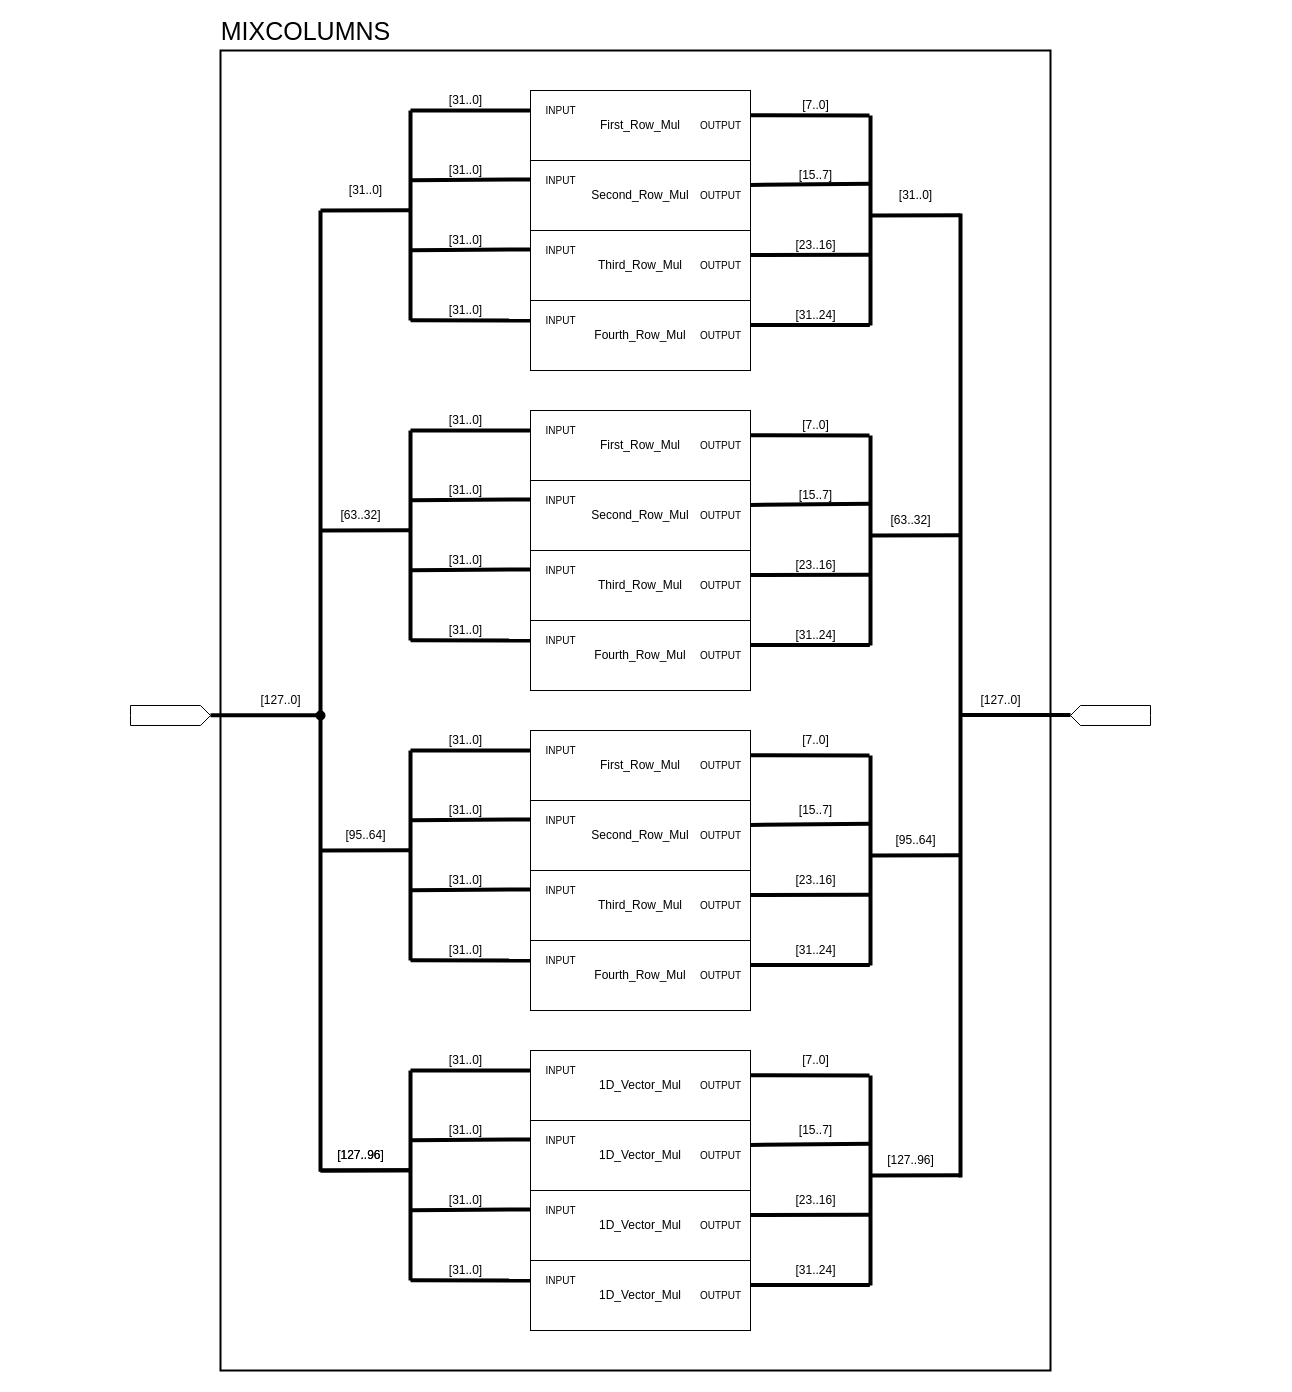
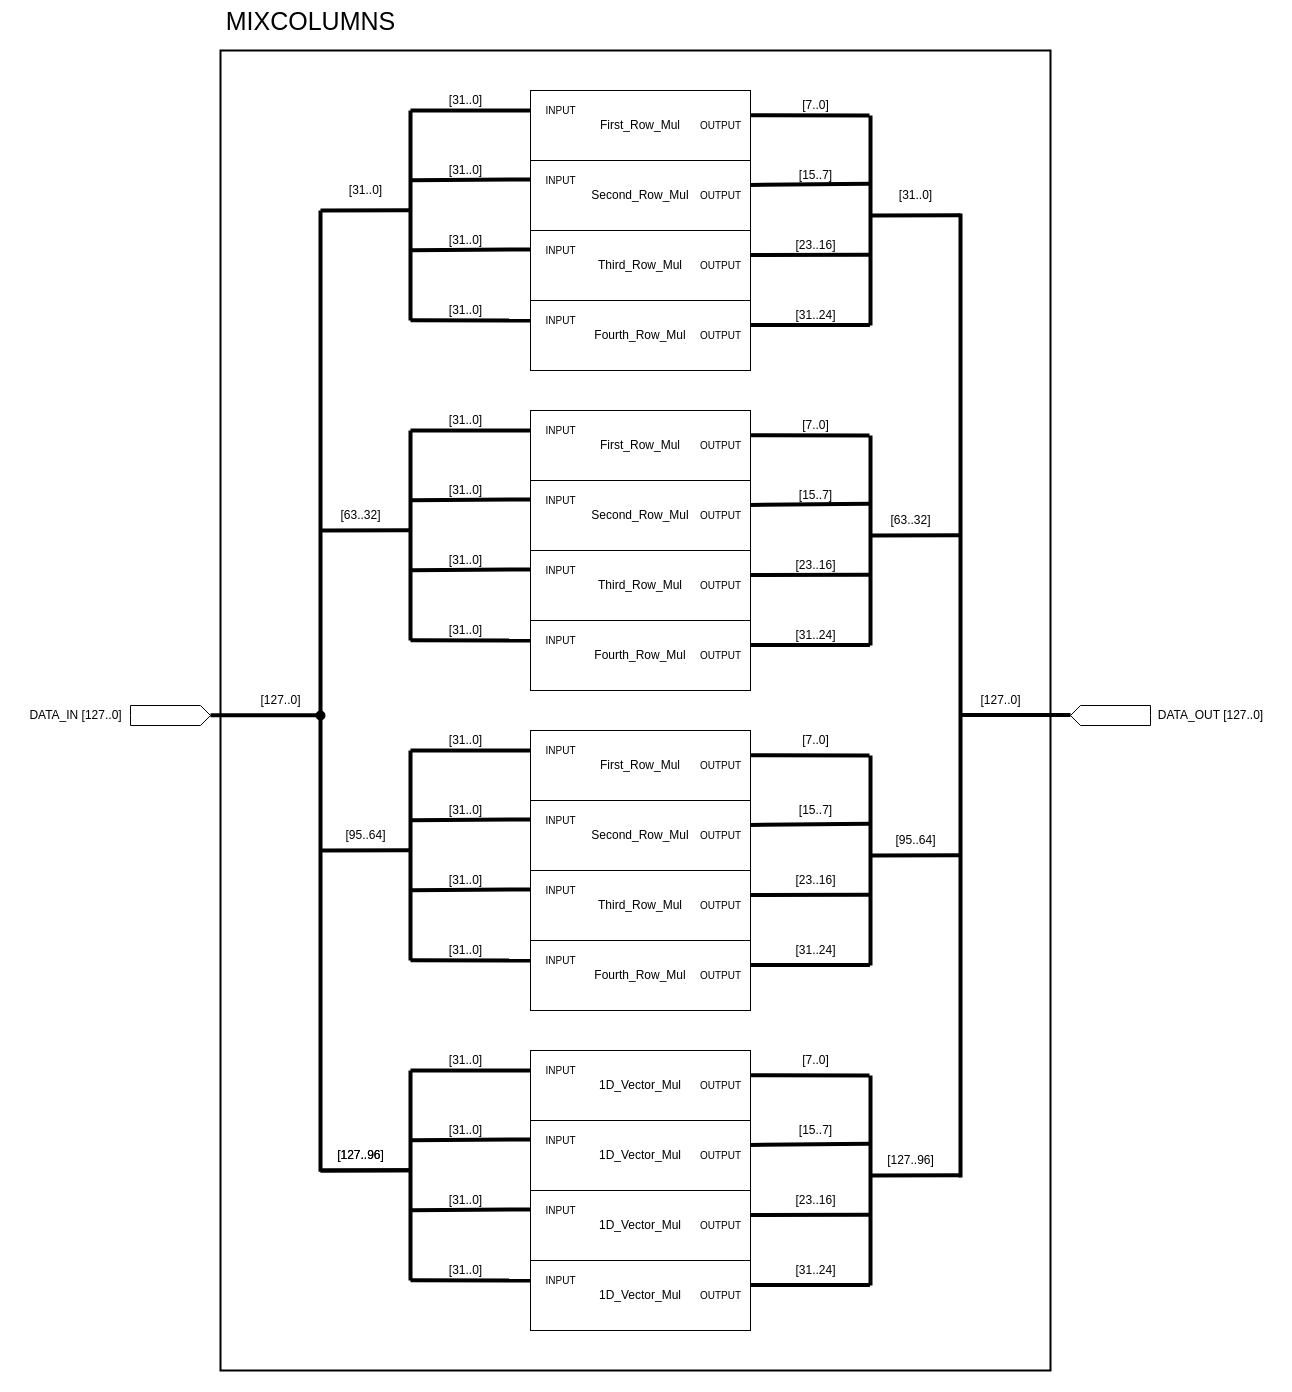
(306, 31) -> (311, 21)
none -> (76, 716)
none -> (1211, 716)
